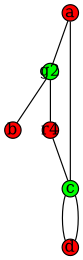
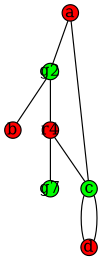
none -> (50, 189)
